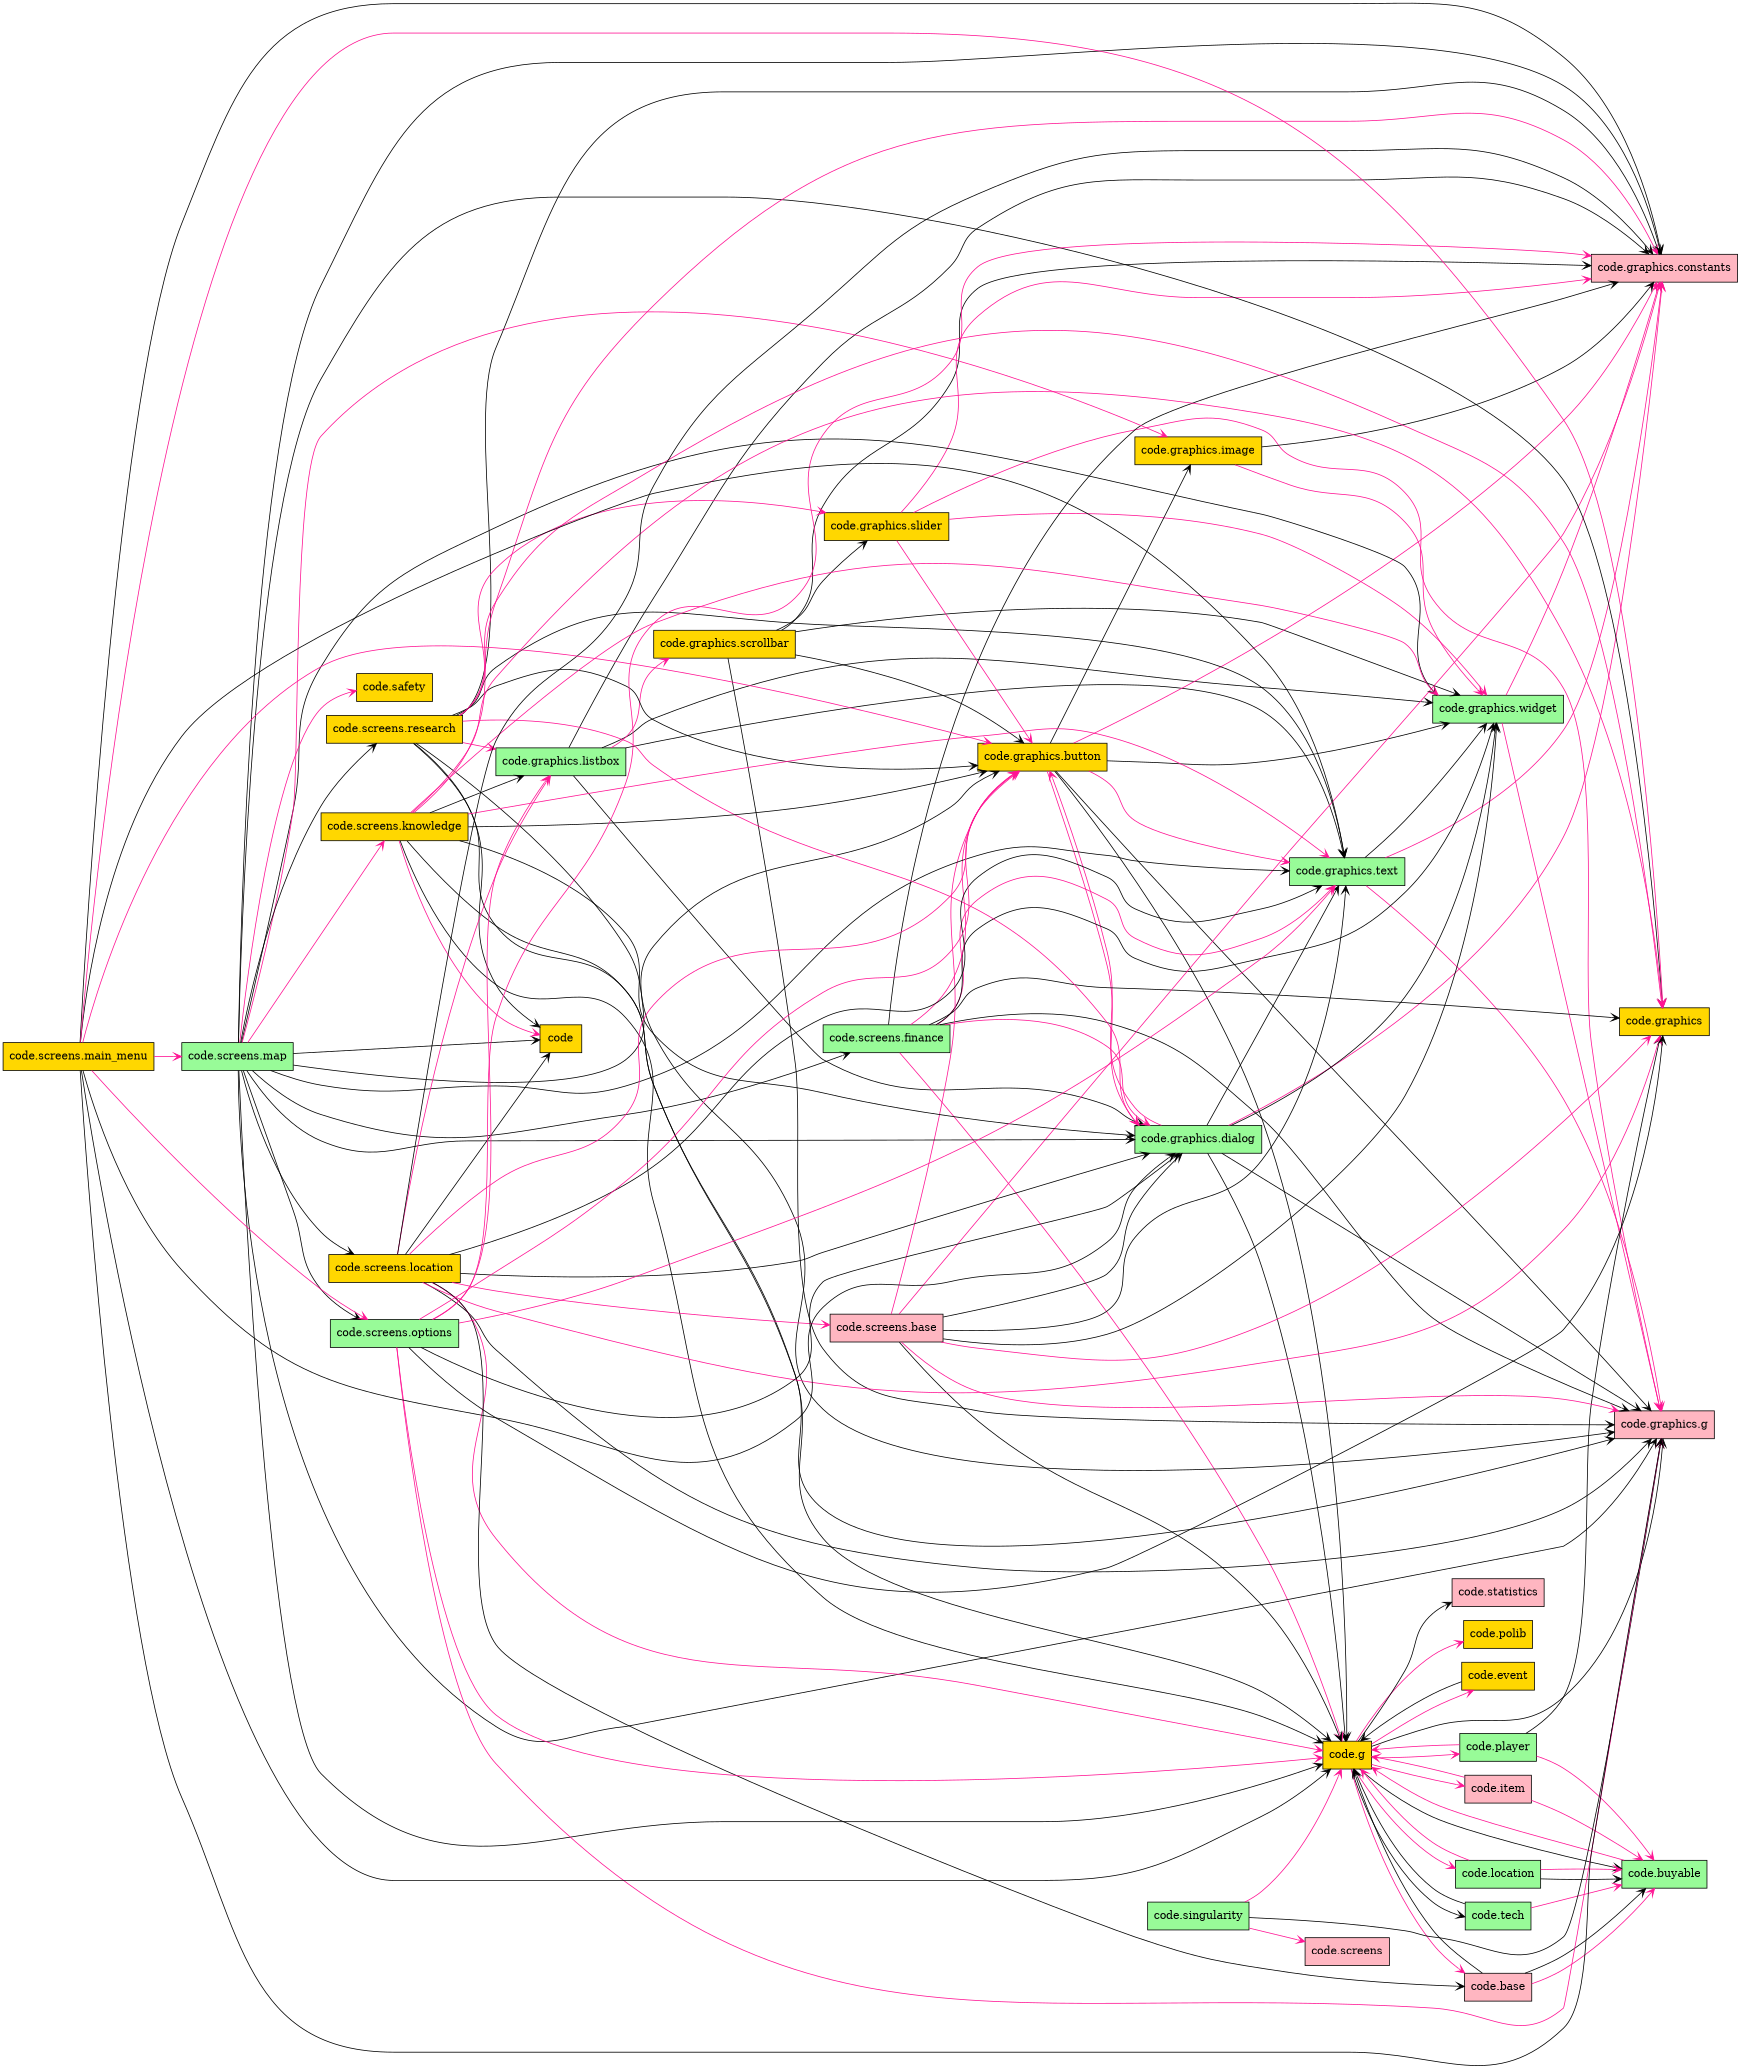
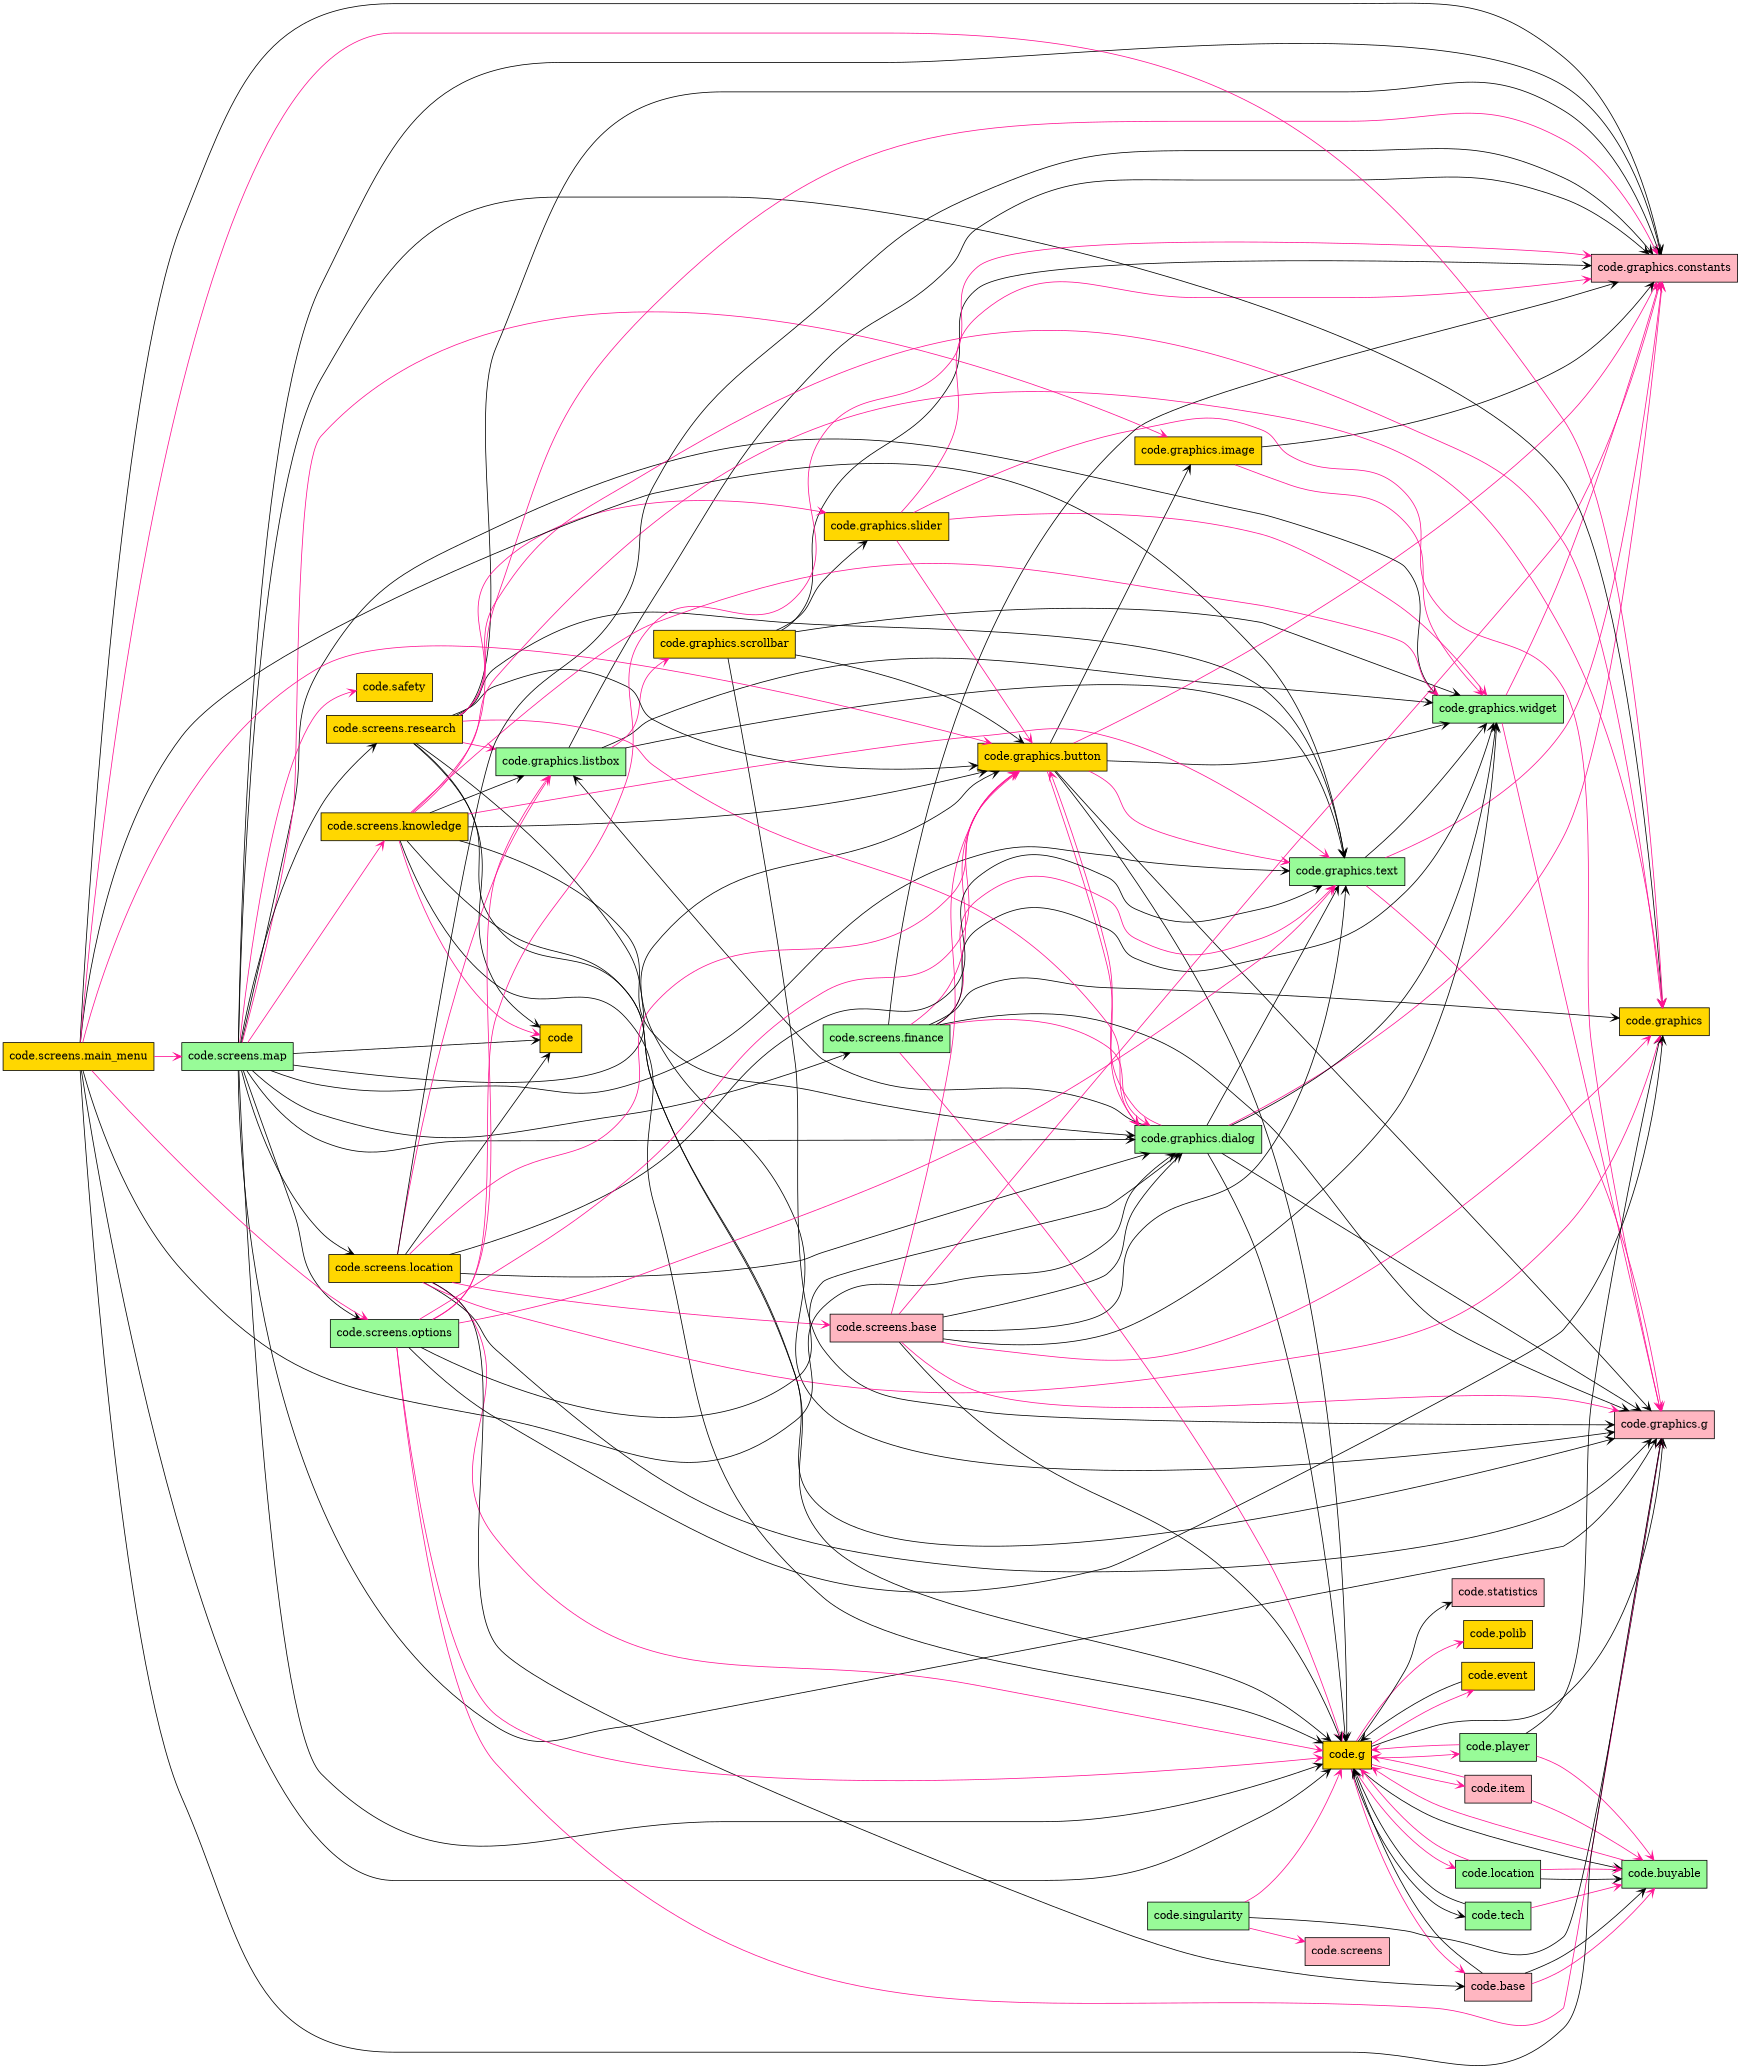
(804, 1042) -> (810, 1047)
